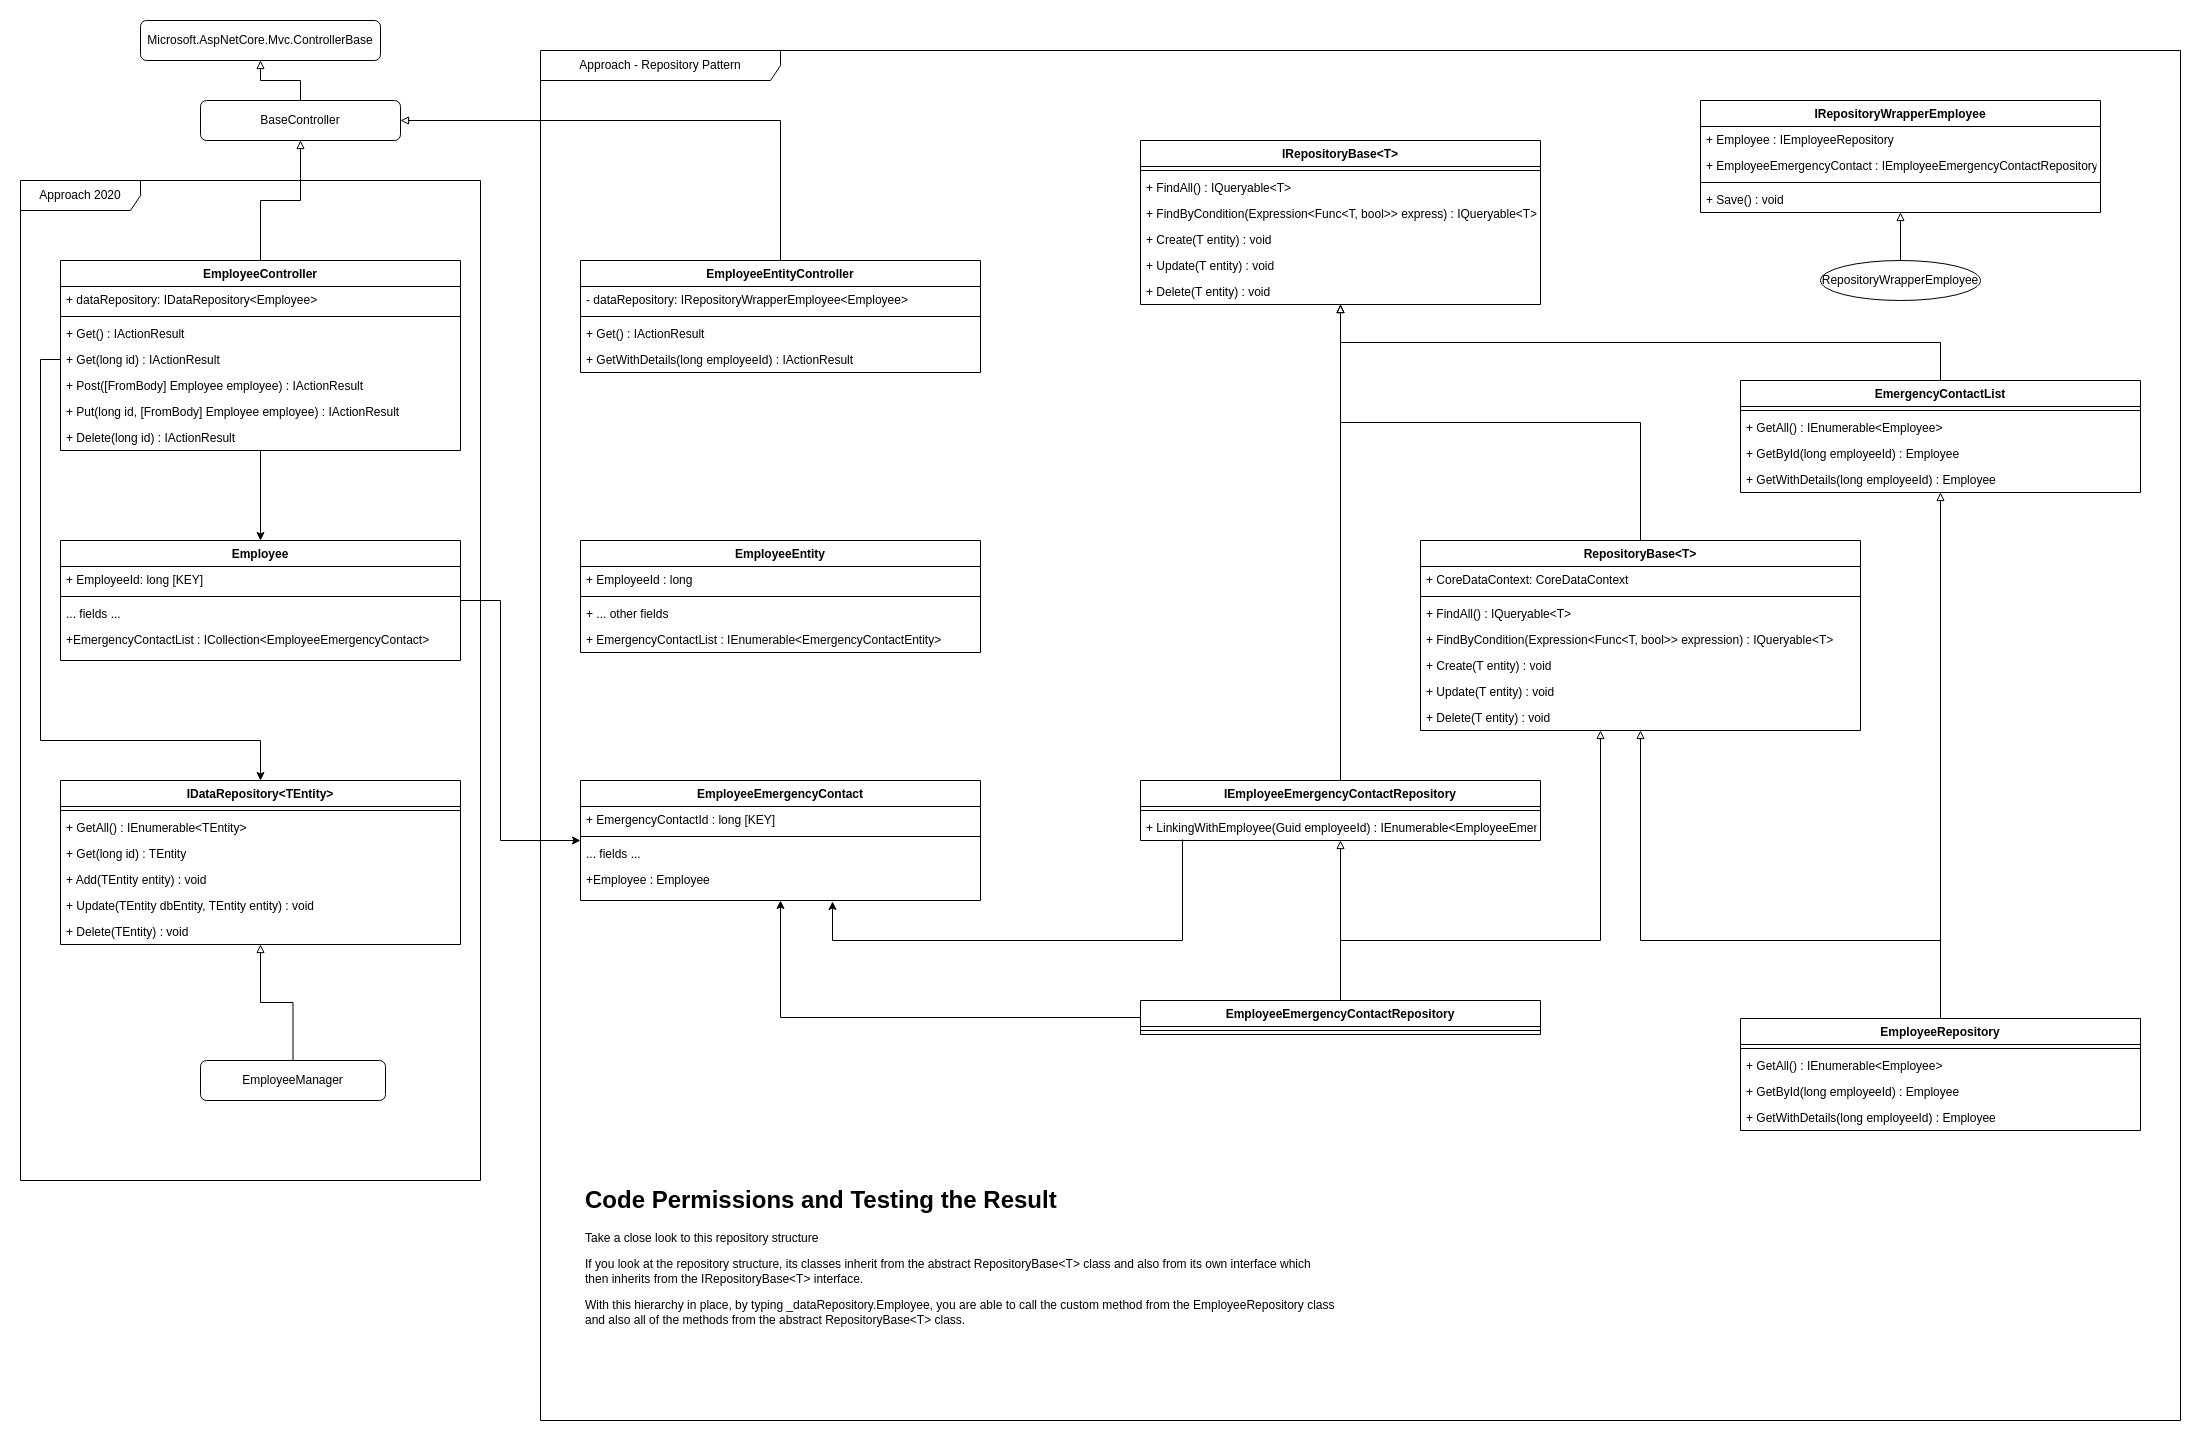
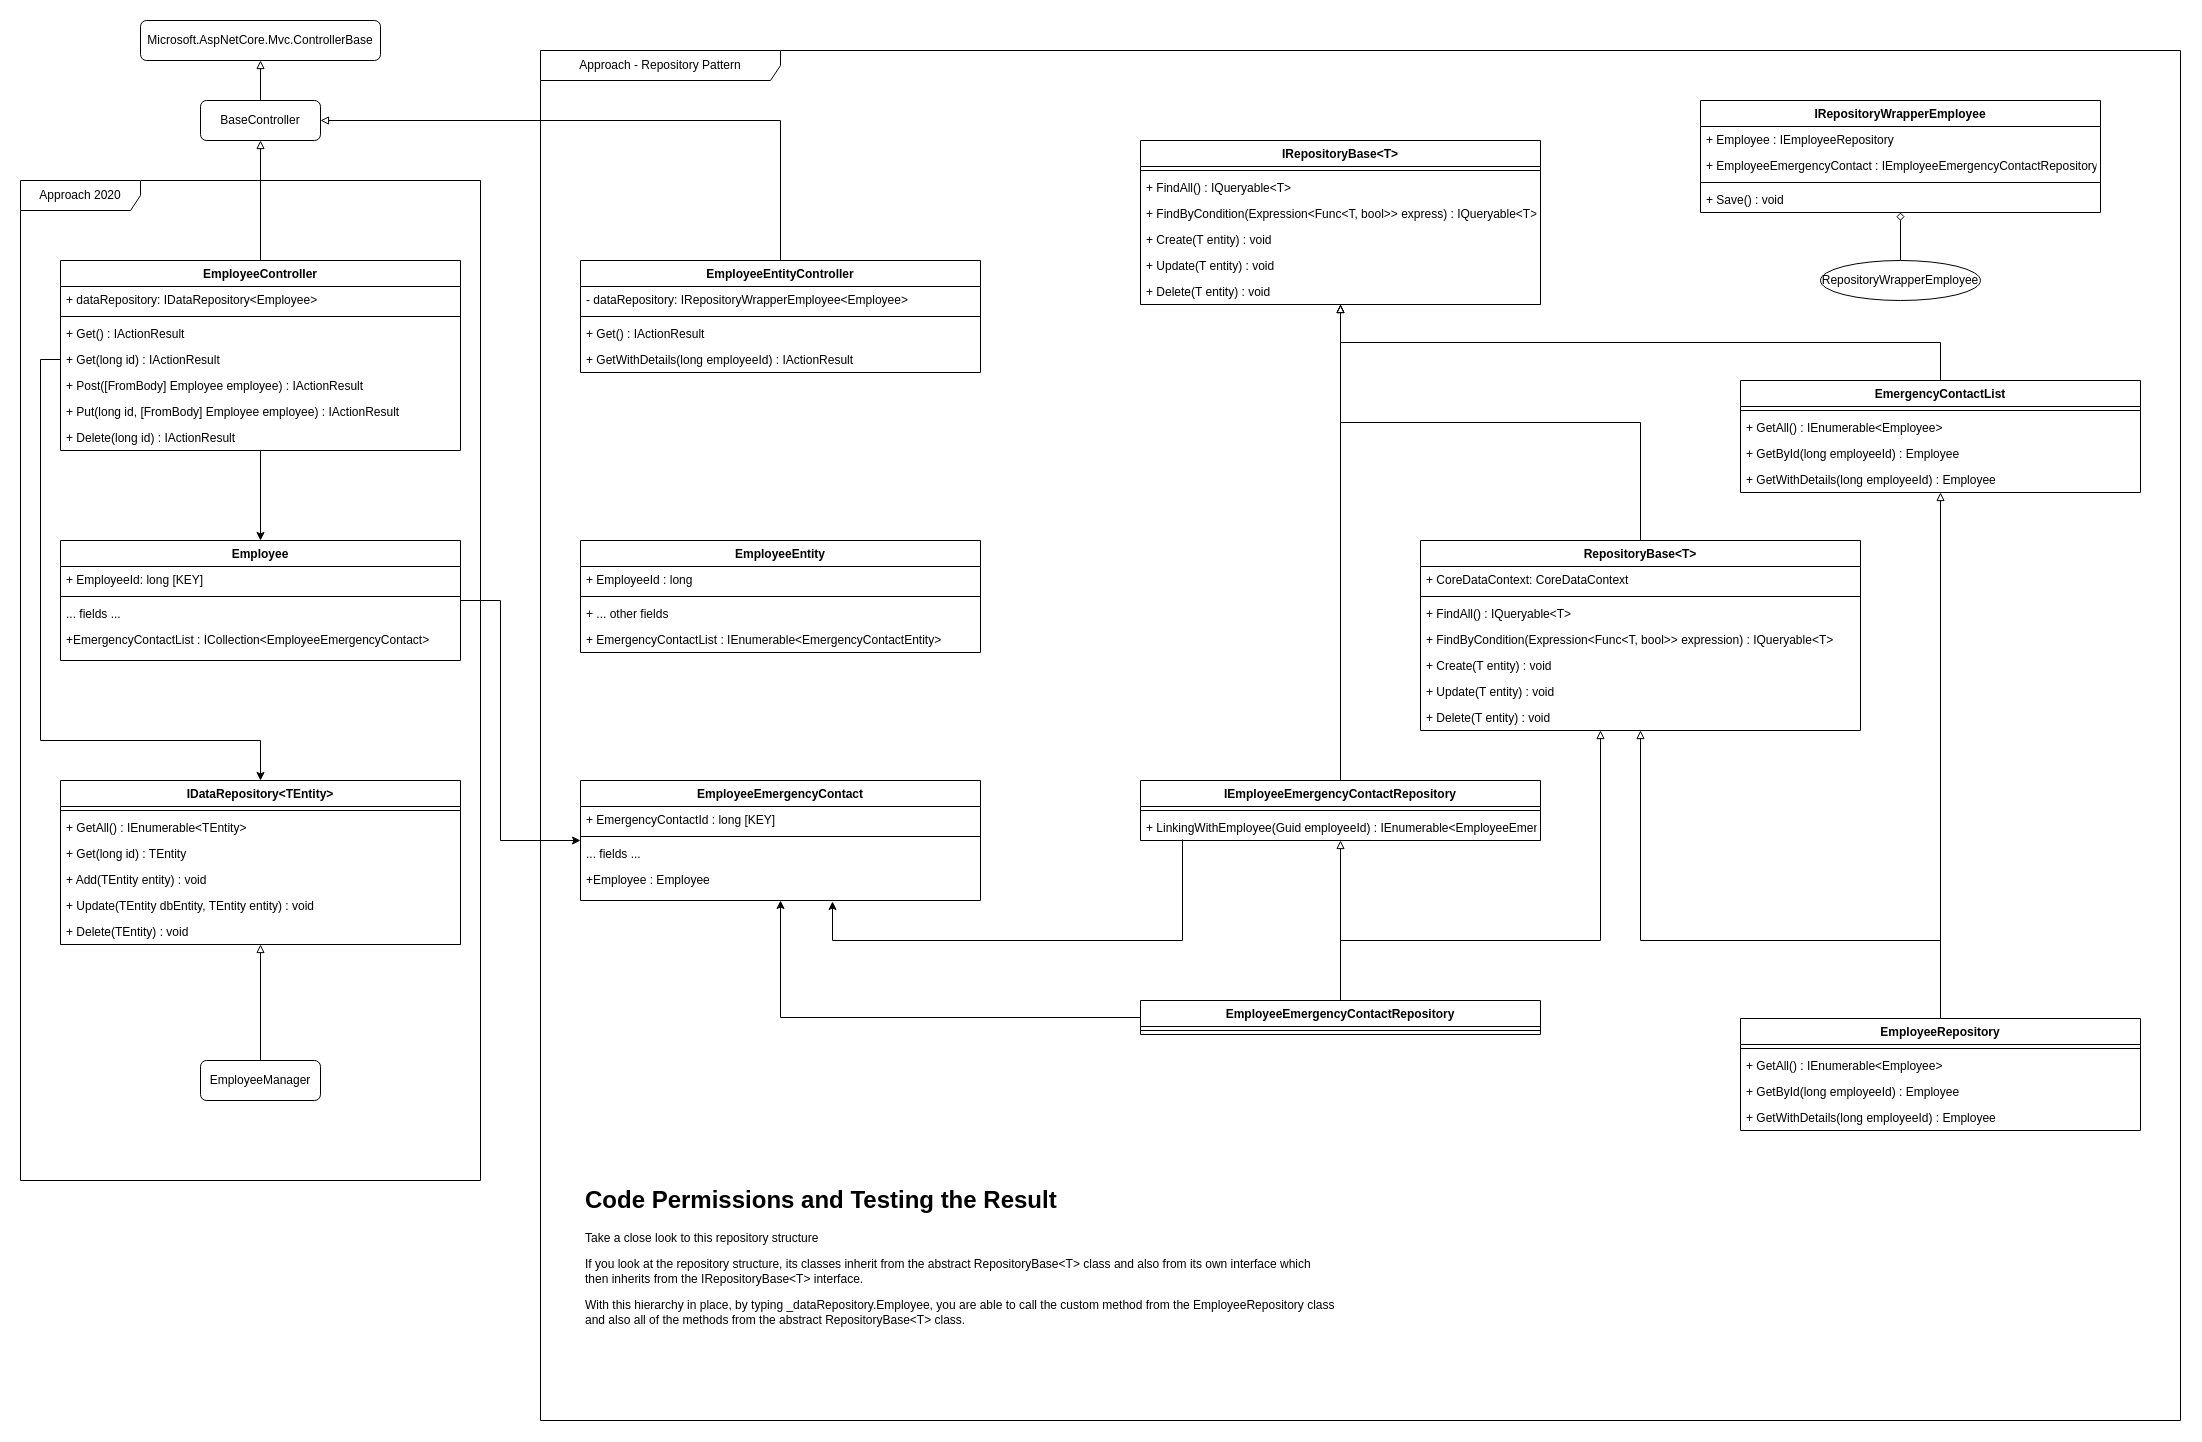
(301, 121) -> (261, 121)
(1901, 222) -> (1901, 221)
(293, 1081) -> (261, 1081)
